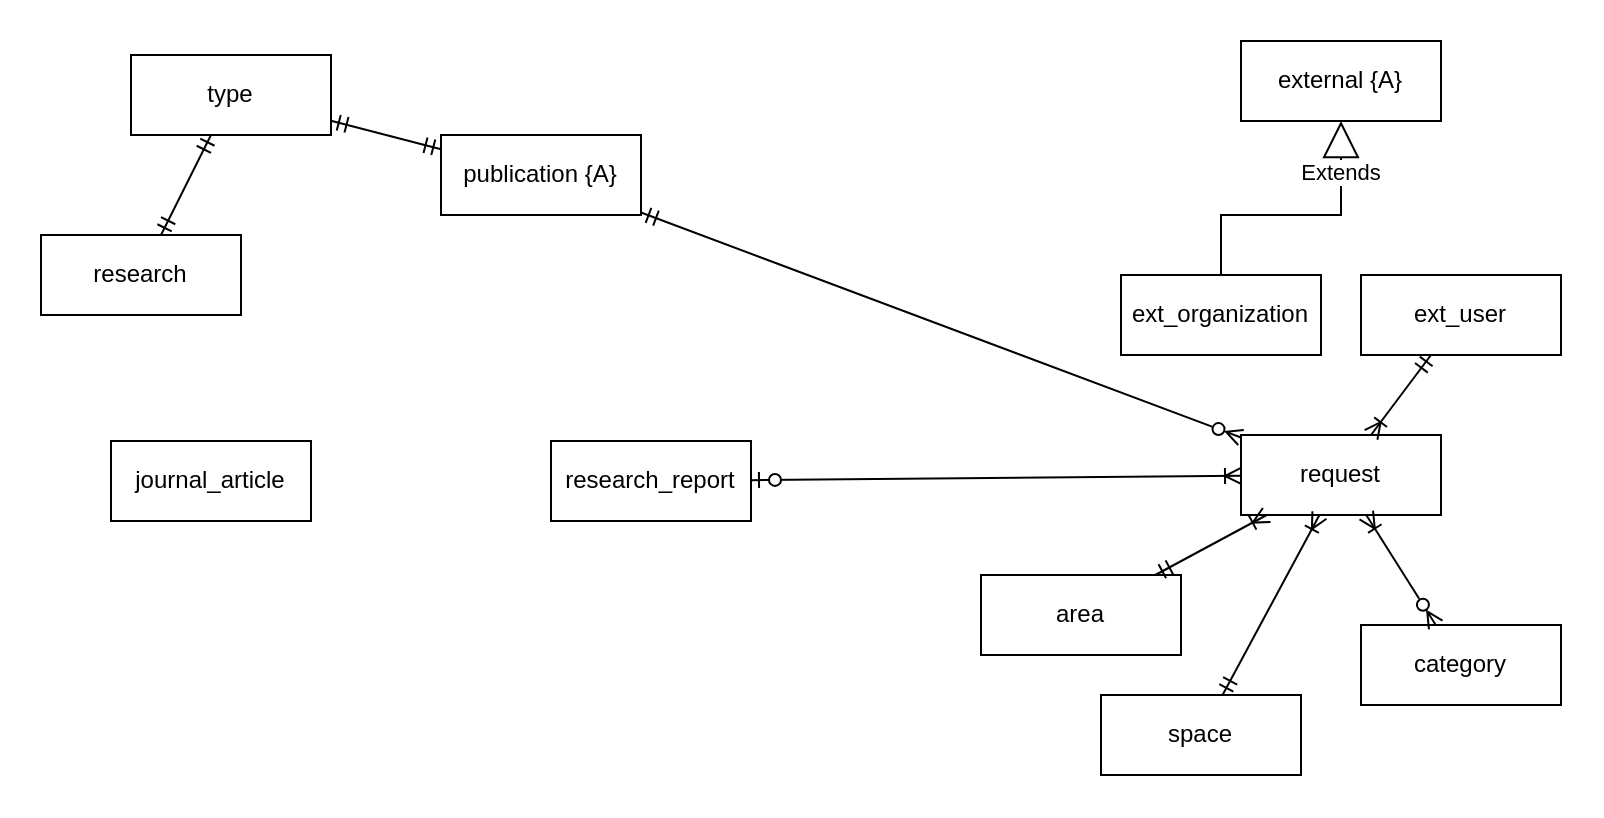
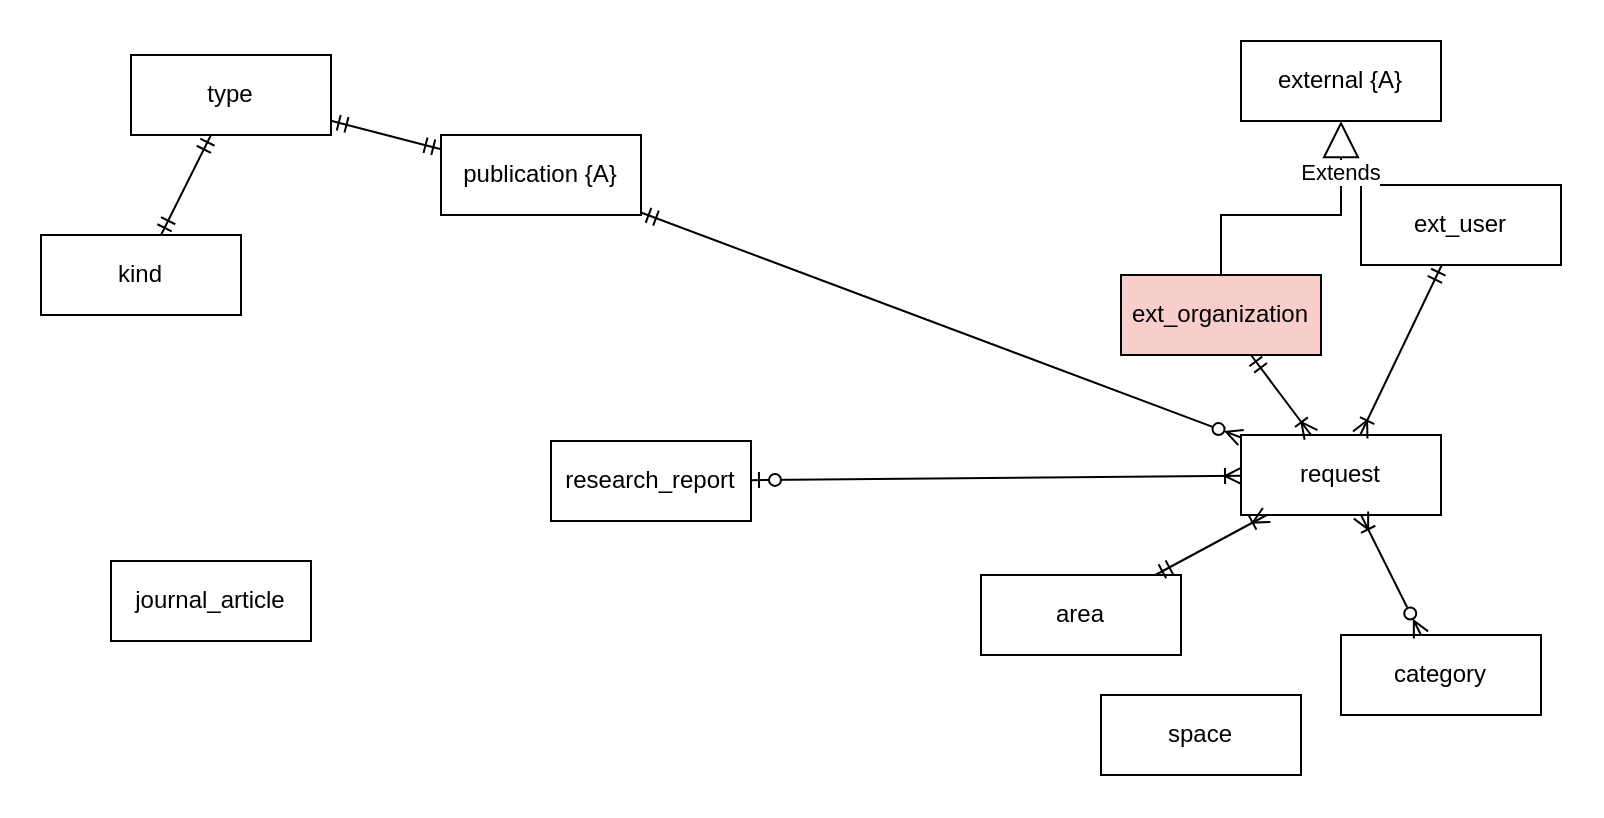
(141, 275) -> (141, 275)
(1221, 315) -> (1221, 315)
(1461, 315) -> (1461, 225)
(211, 481) -> (211, 601)
(1271, 605) -> (1281, 395)
(1461, 665) -> (1441, 675)
